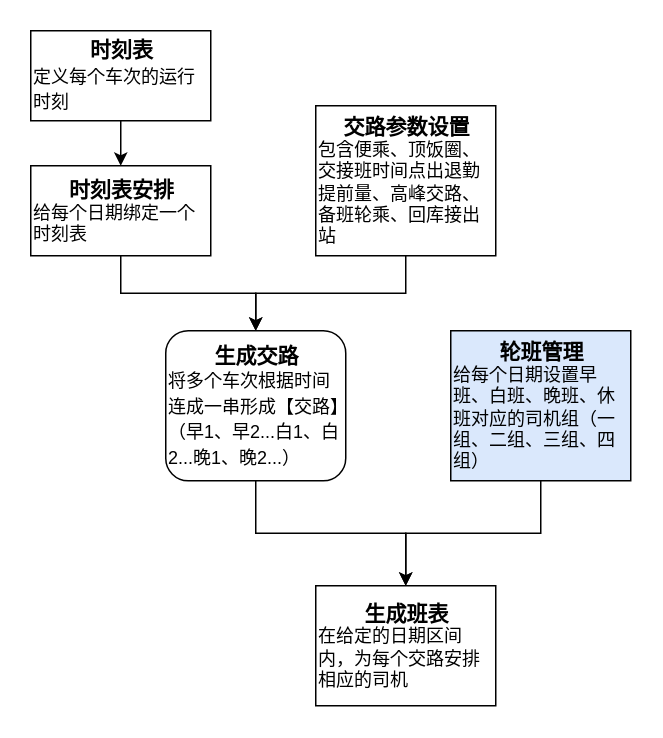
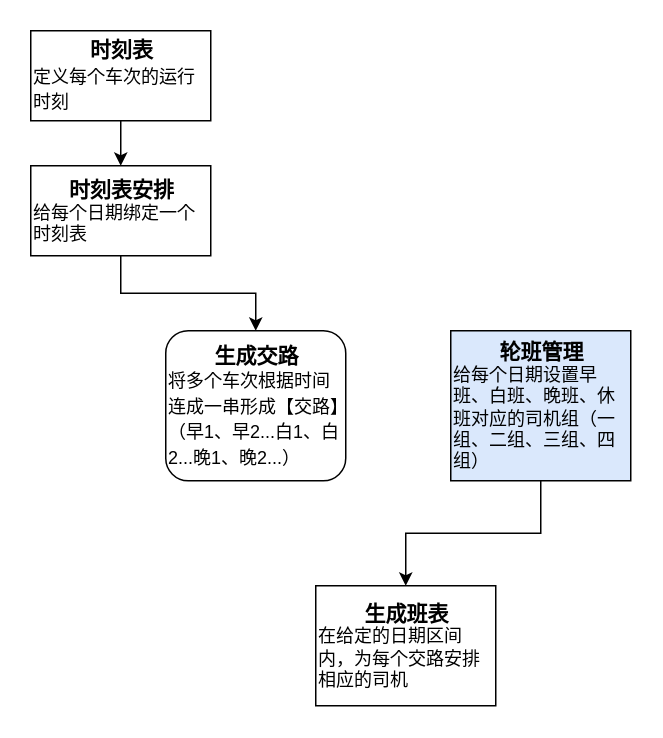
(406, 181) -> none
(351, 293) -> none
(303, 533) -> none
